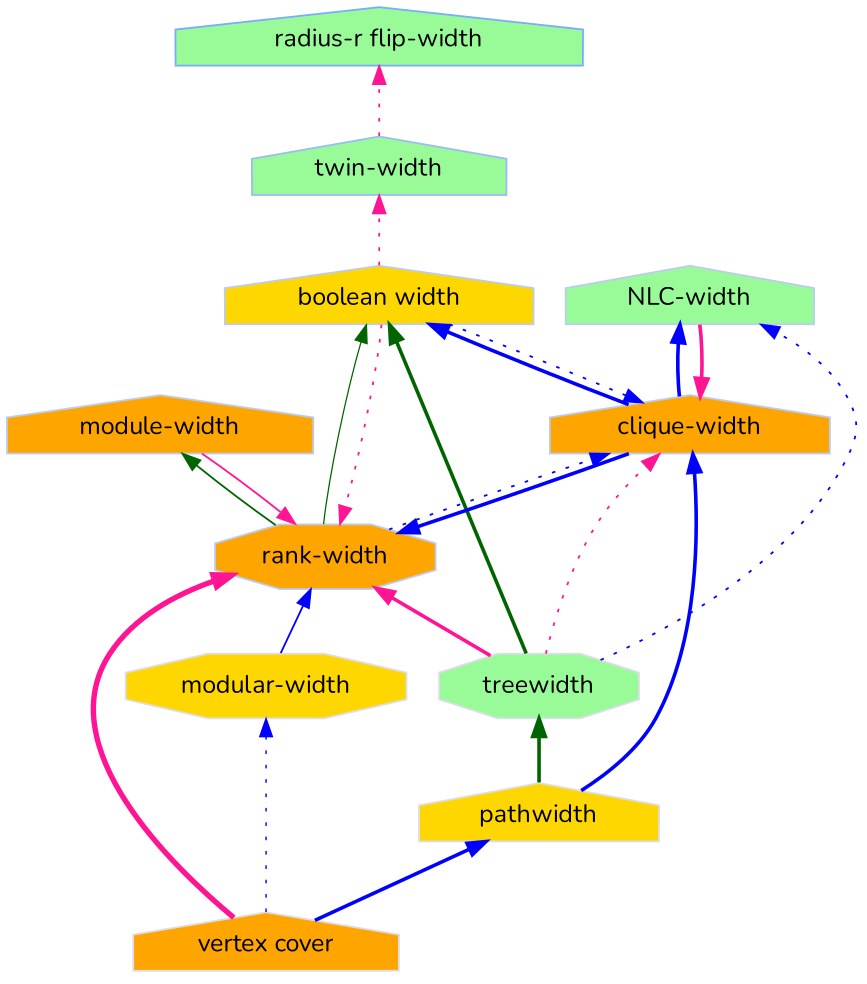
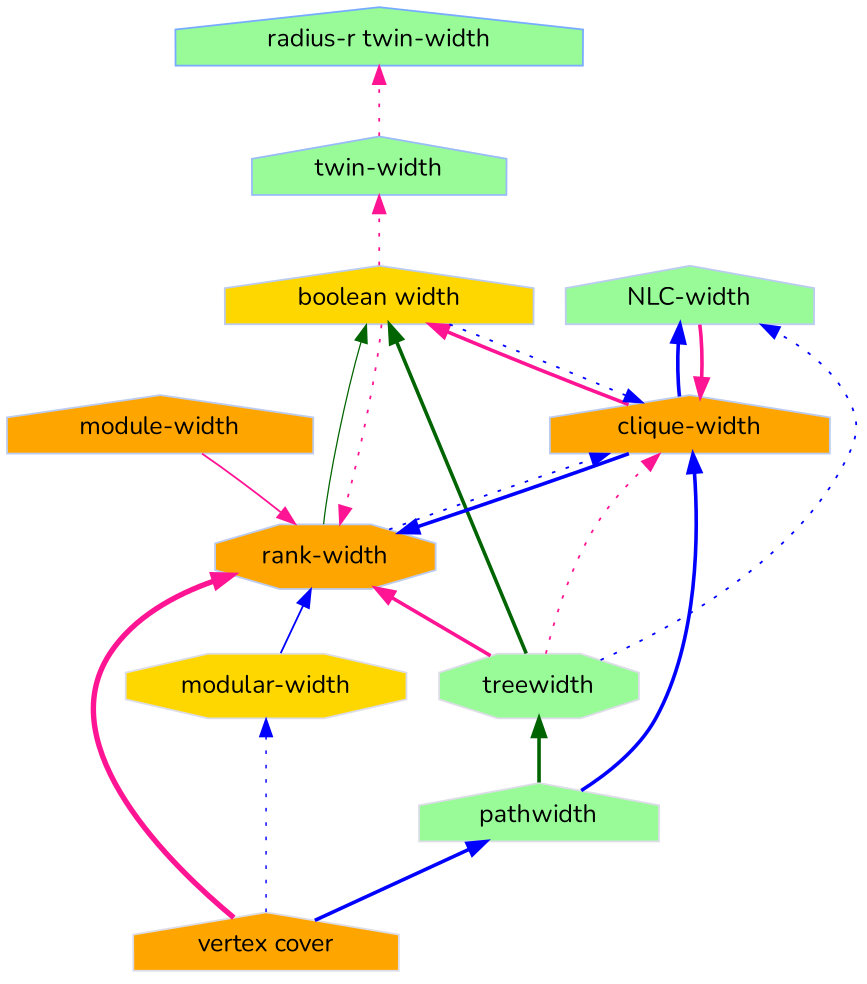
(379, 40) -> (379, 40)
(537, 369) -> (537, 369)
(236, 496) -> none
(539, 815) -> (539, 815)
